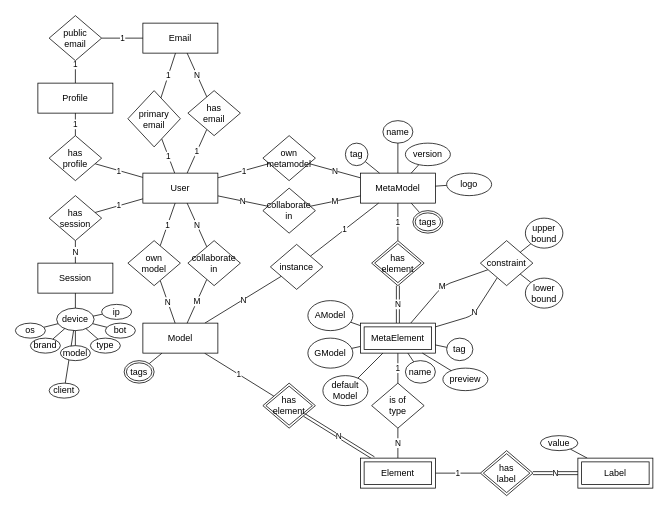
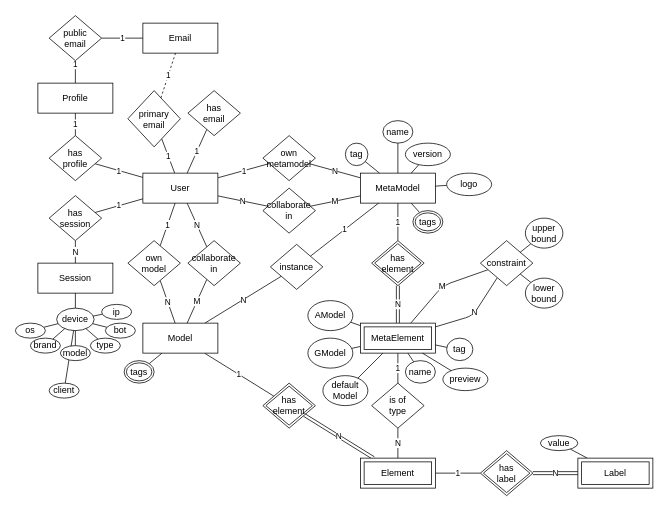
(197, 75) -> none
(164, 88) -> (164, 88)
